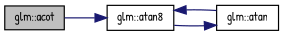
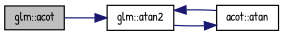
(140, 18) -> (140, 18)
(248, 18) -> (248, 18)
